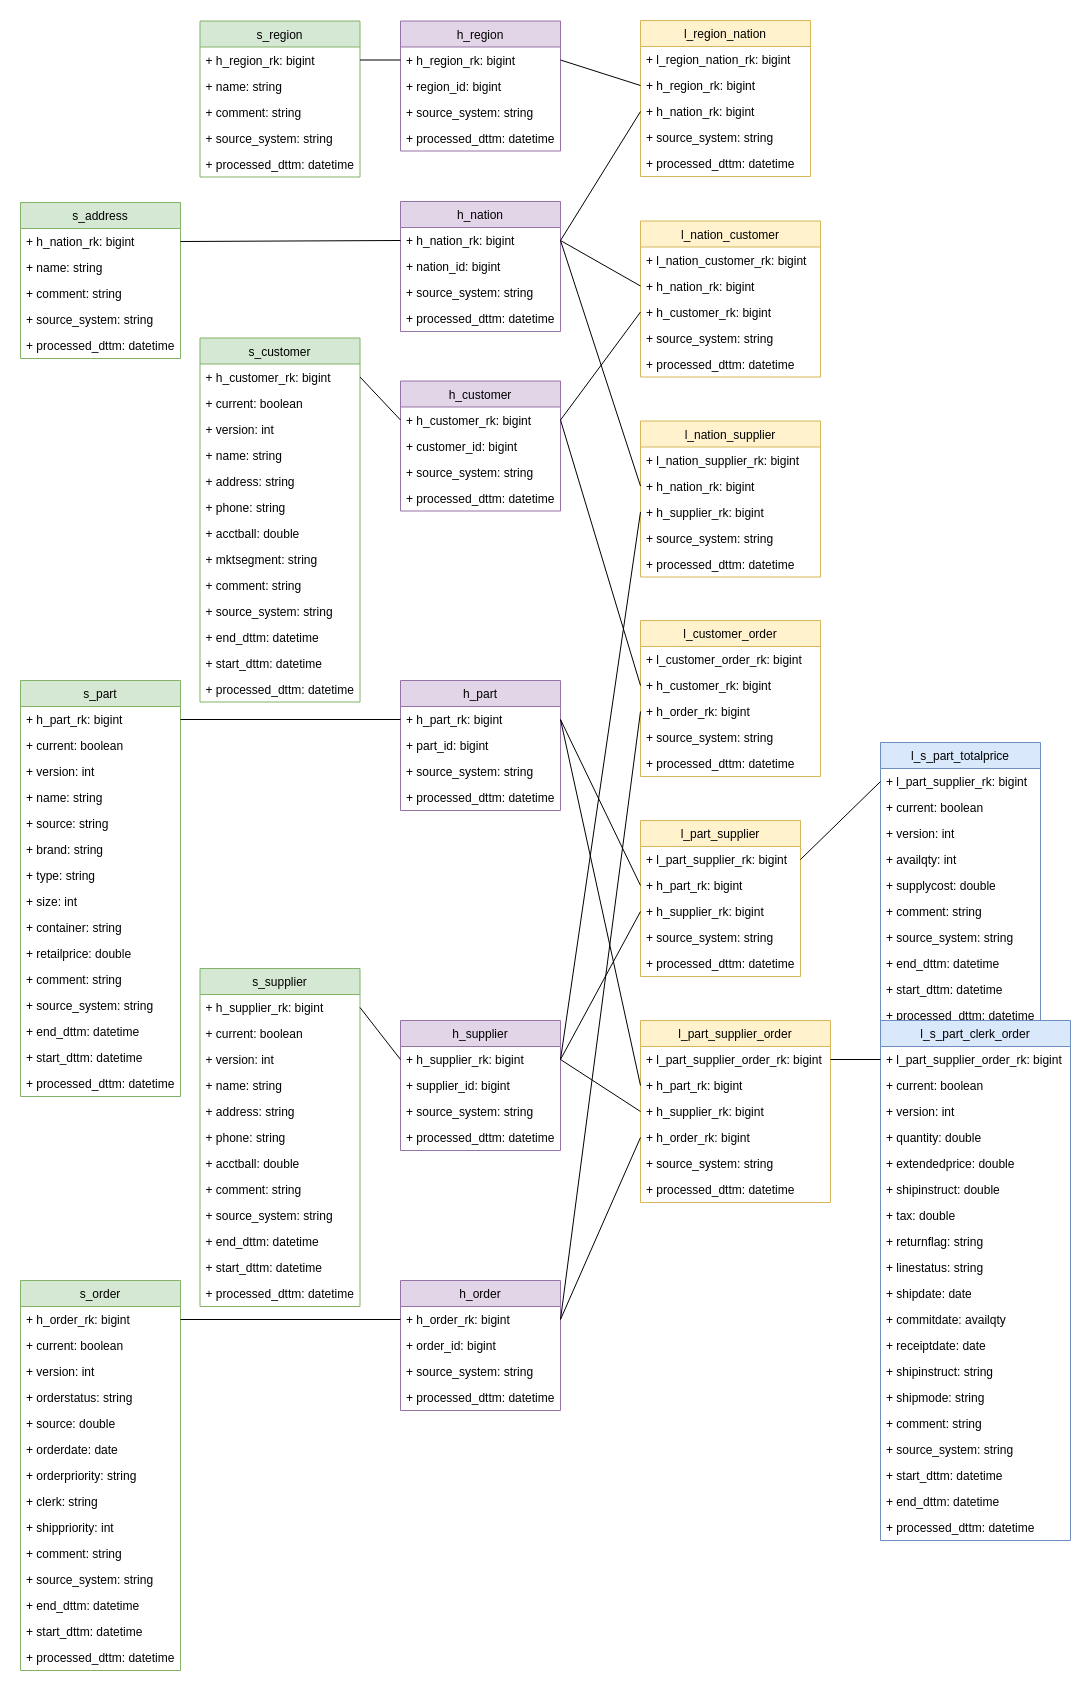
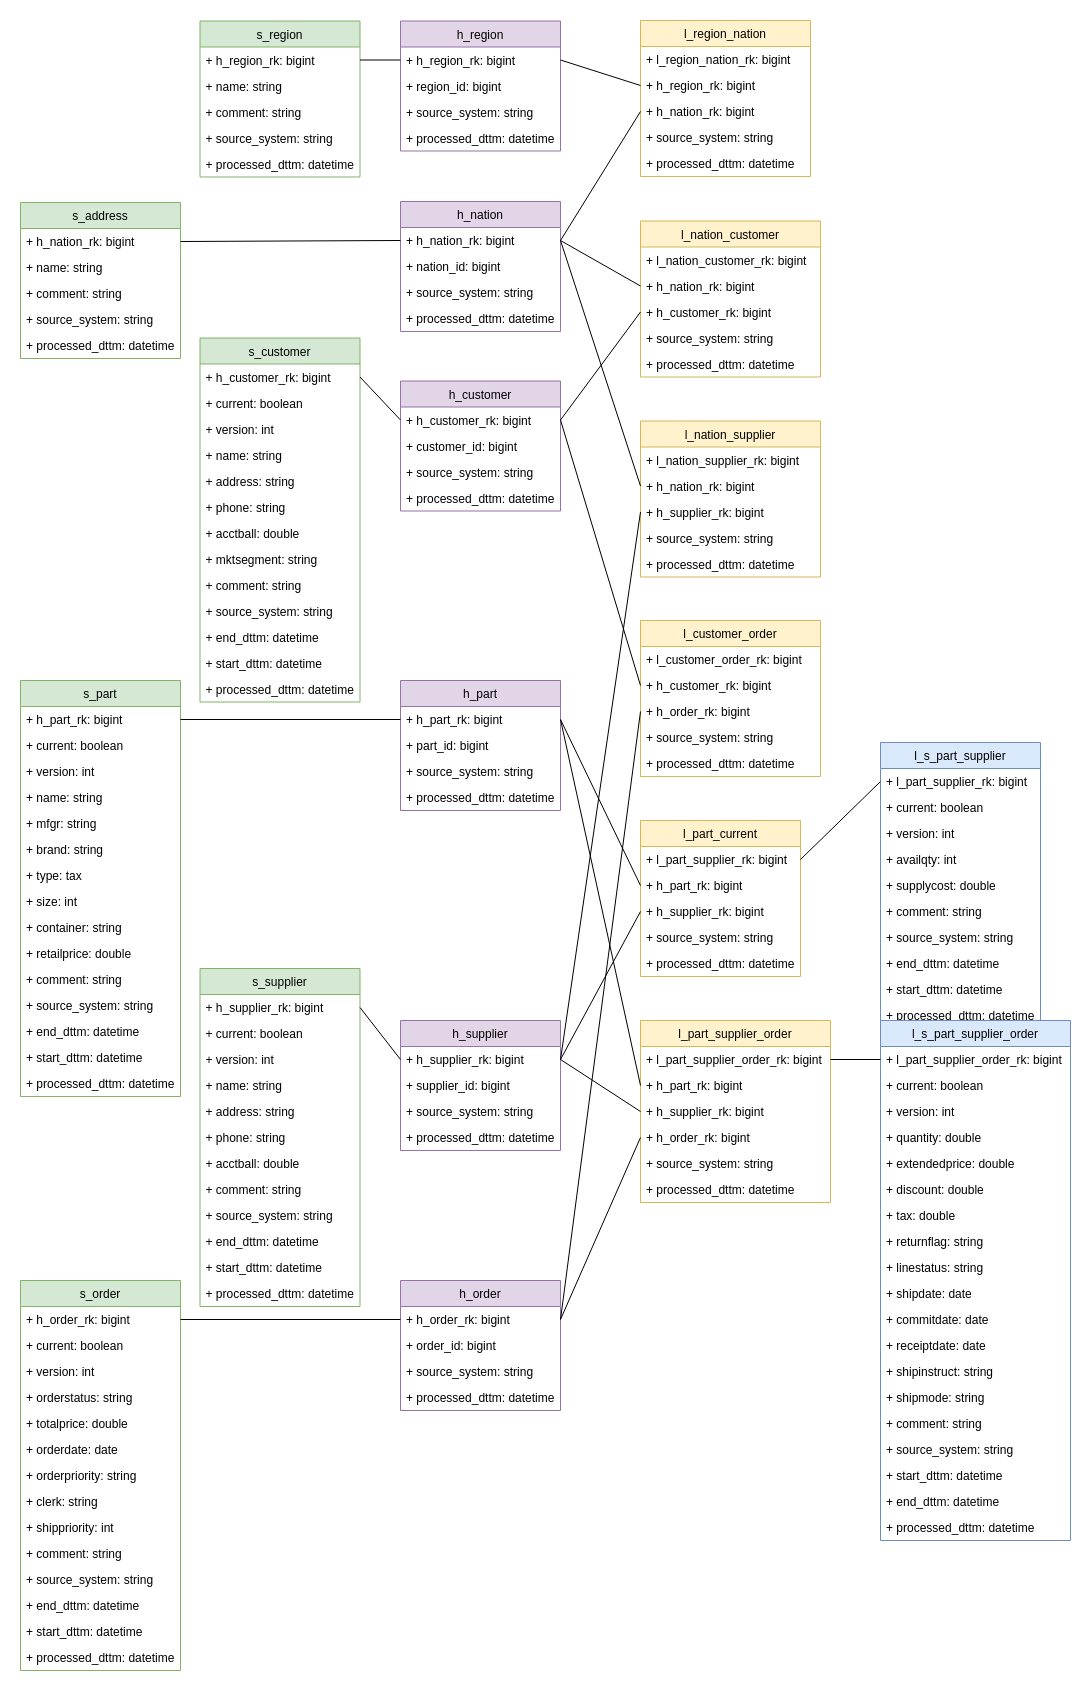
(960, 756) -> (960, 756)
(74, 824) -> (67, 824)
(720, 834) -> (720, 834)
(67, 876) -> (58, 876)
(975, 1034) -> (975, 1034)
(951, 1190) -> (939, 1190)
(951, 1320) -> (940, 1320)
(74, 1424) -> (84, 1424)
